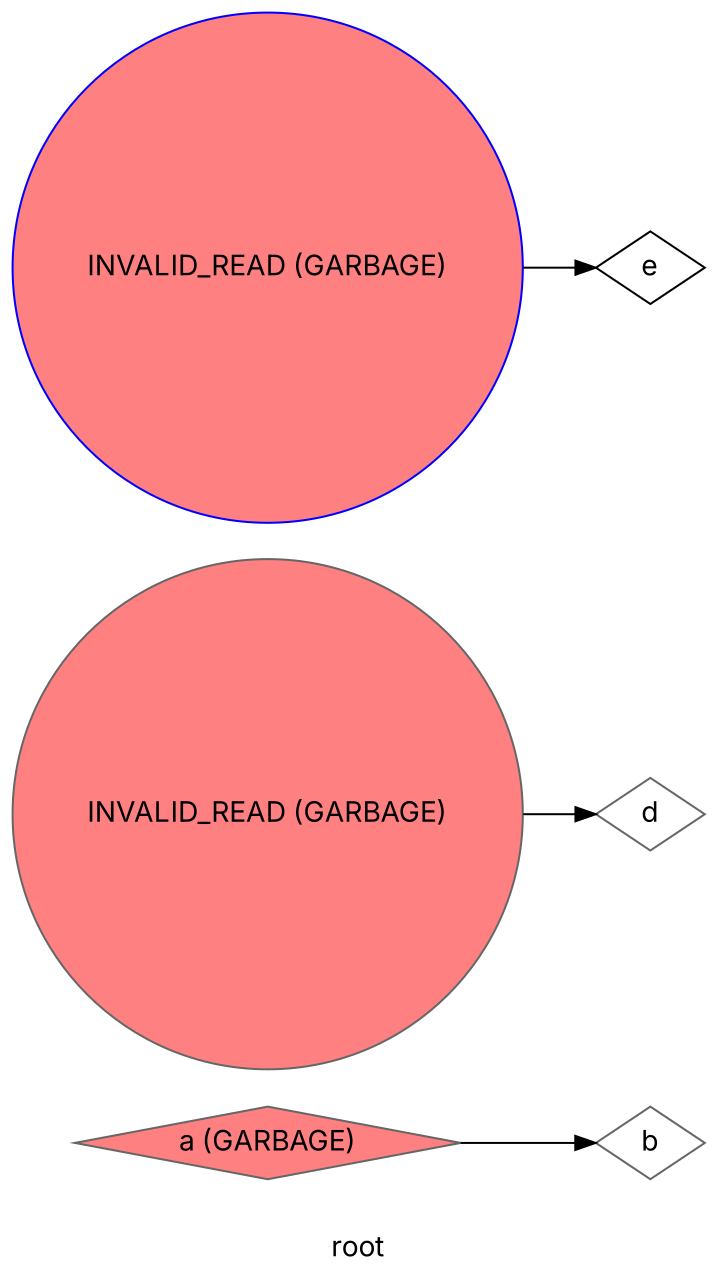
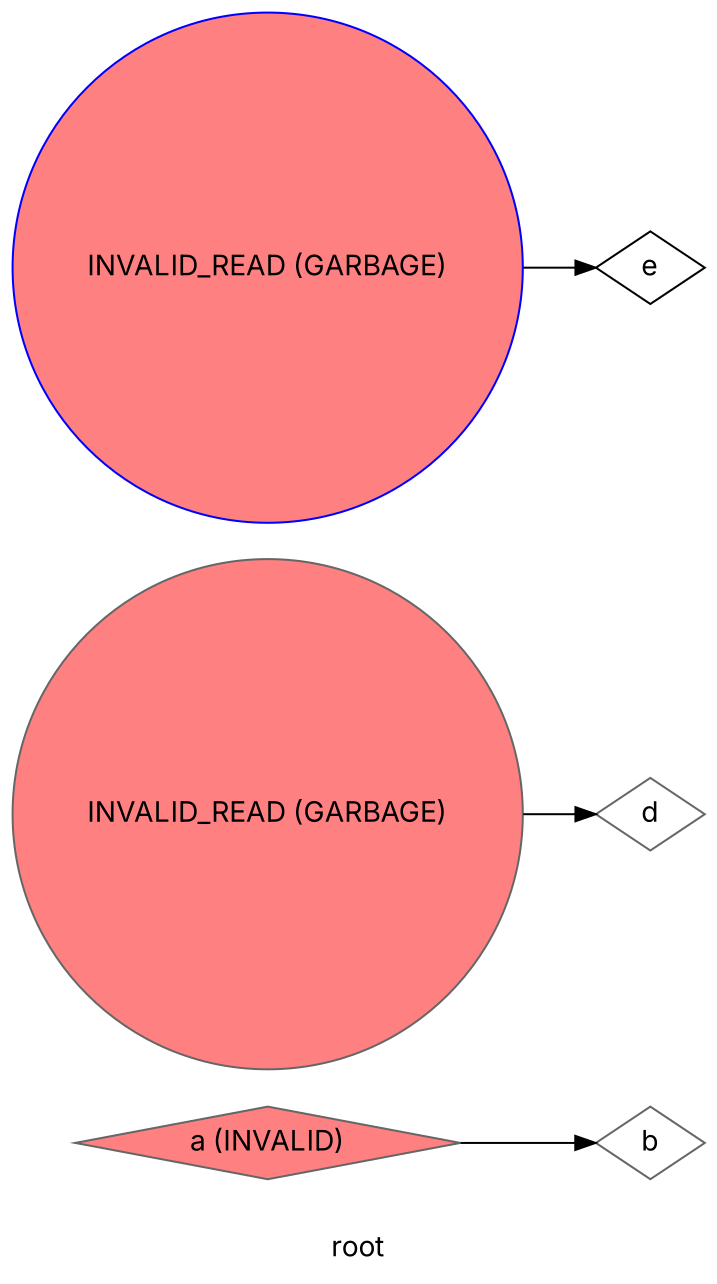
(268, 1143) -> (268, 1143)
